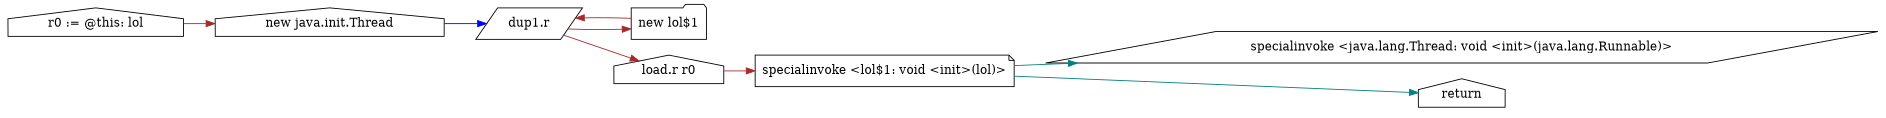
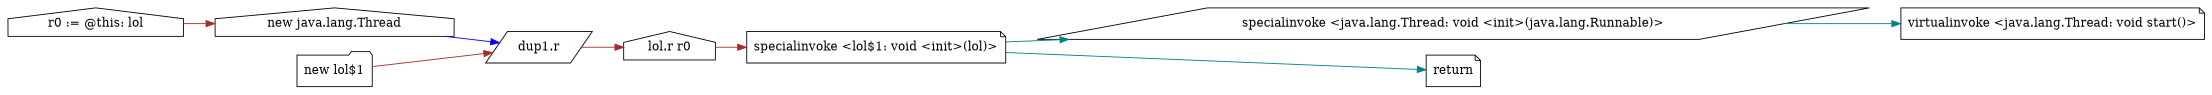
(330, 24) -> (335, 24)
none -> (2053, 24)
(595, 30) -> none
(669, 71) -> (670, 47)
(1462, 94) -> (1453, 71)
